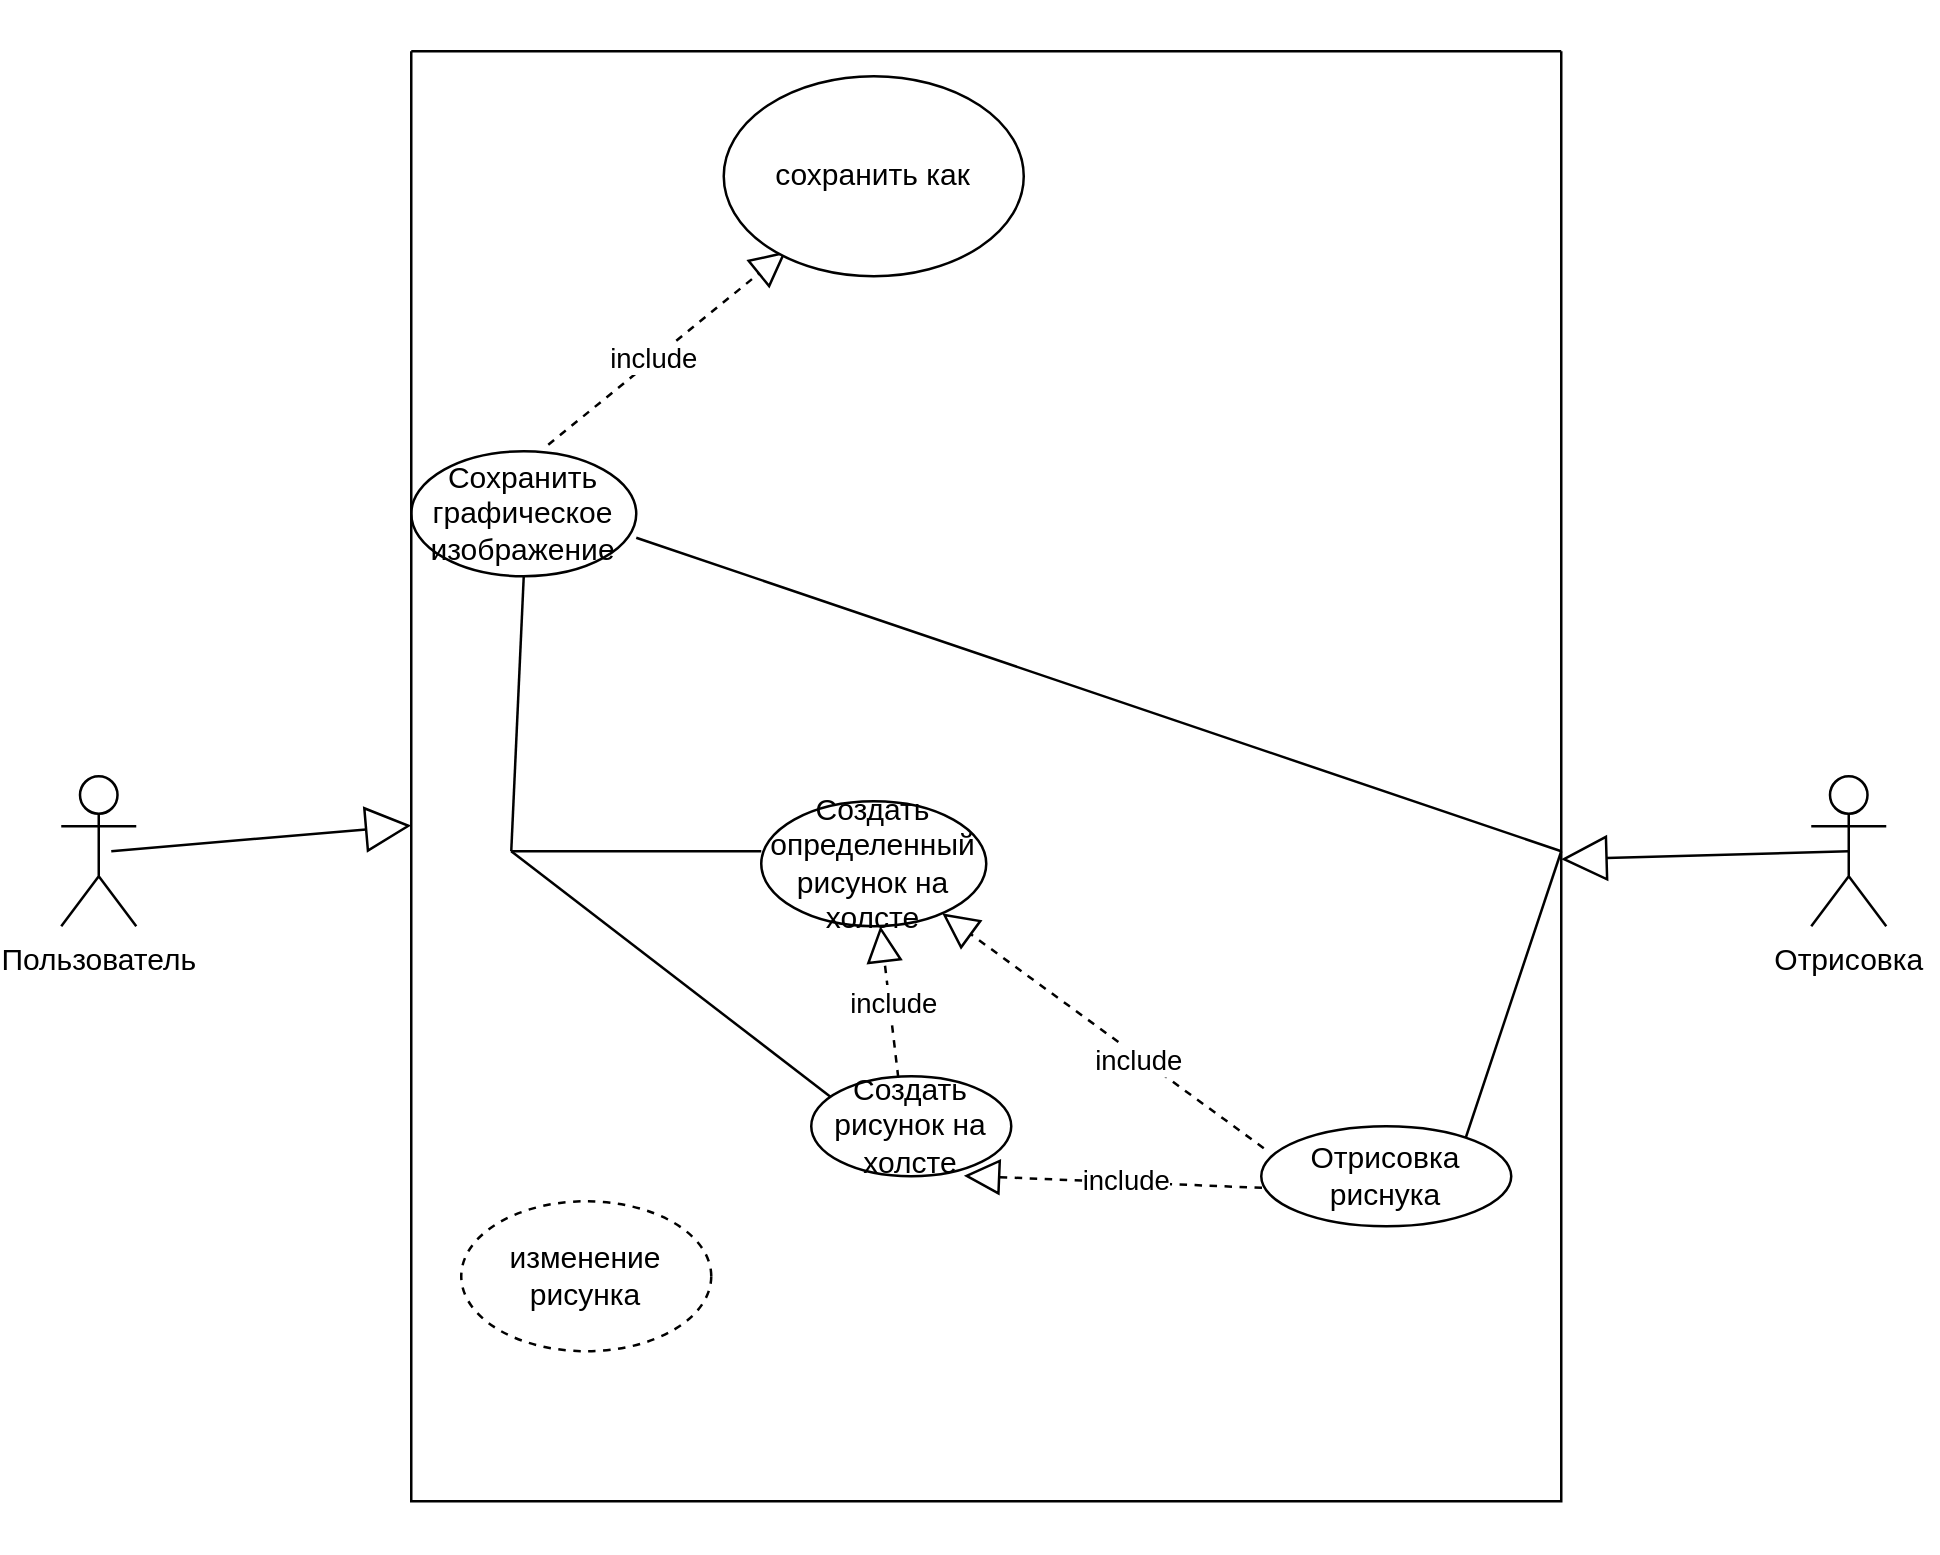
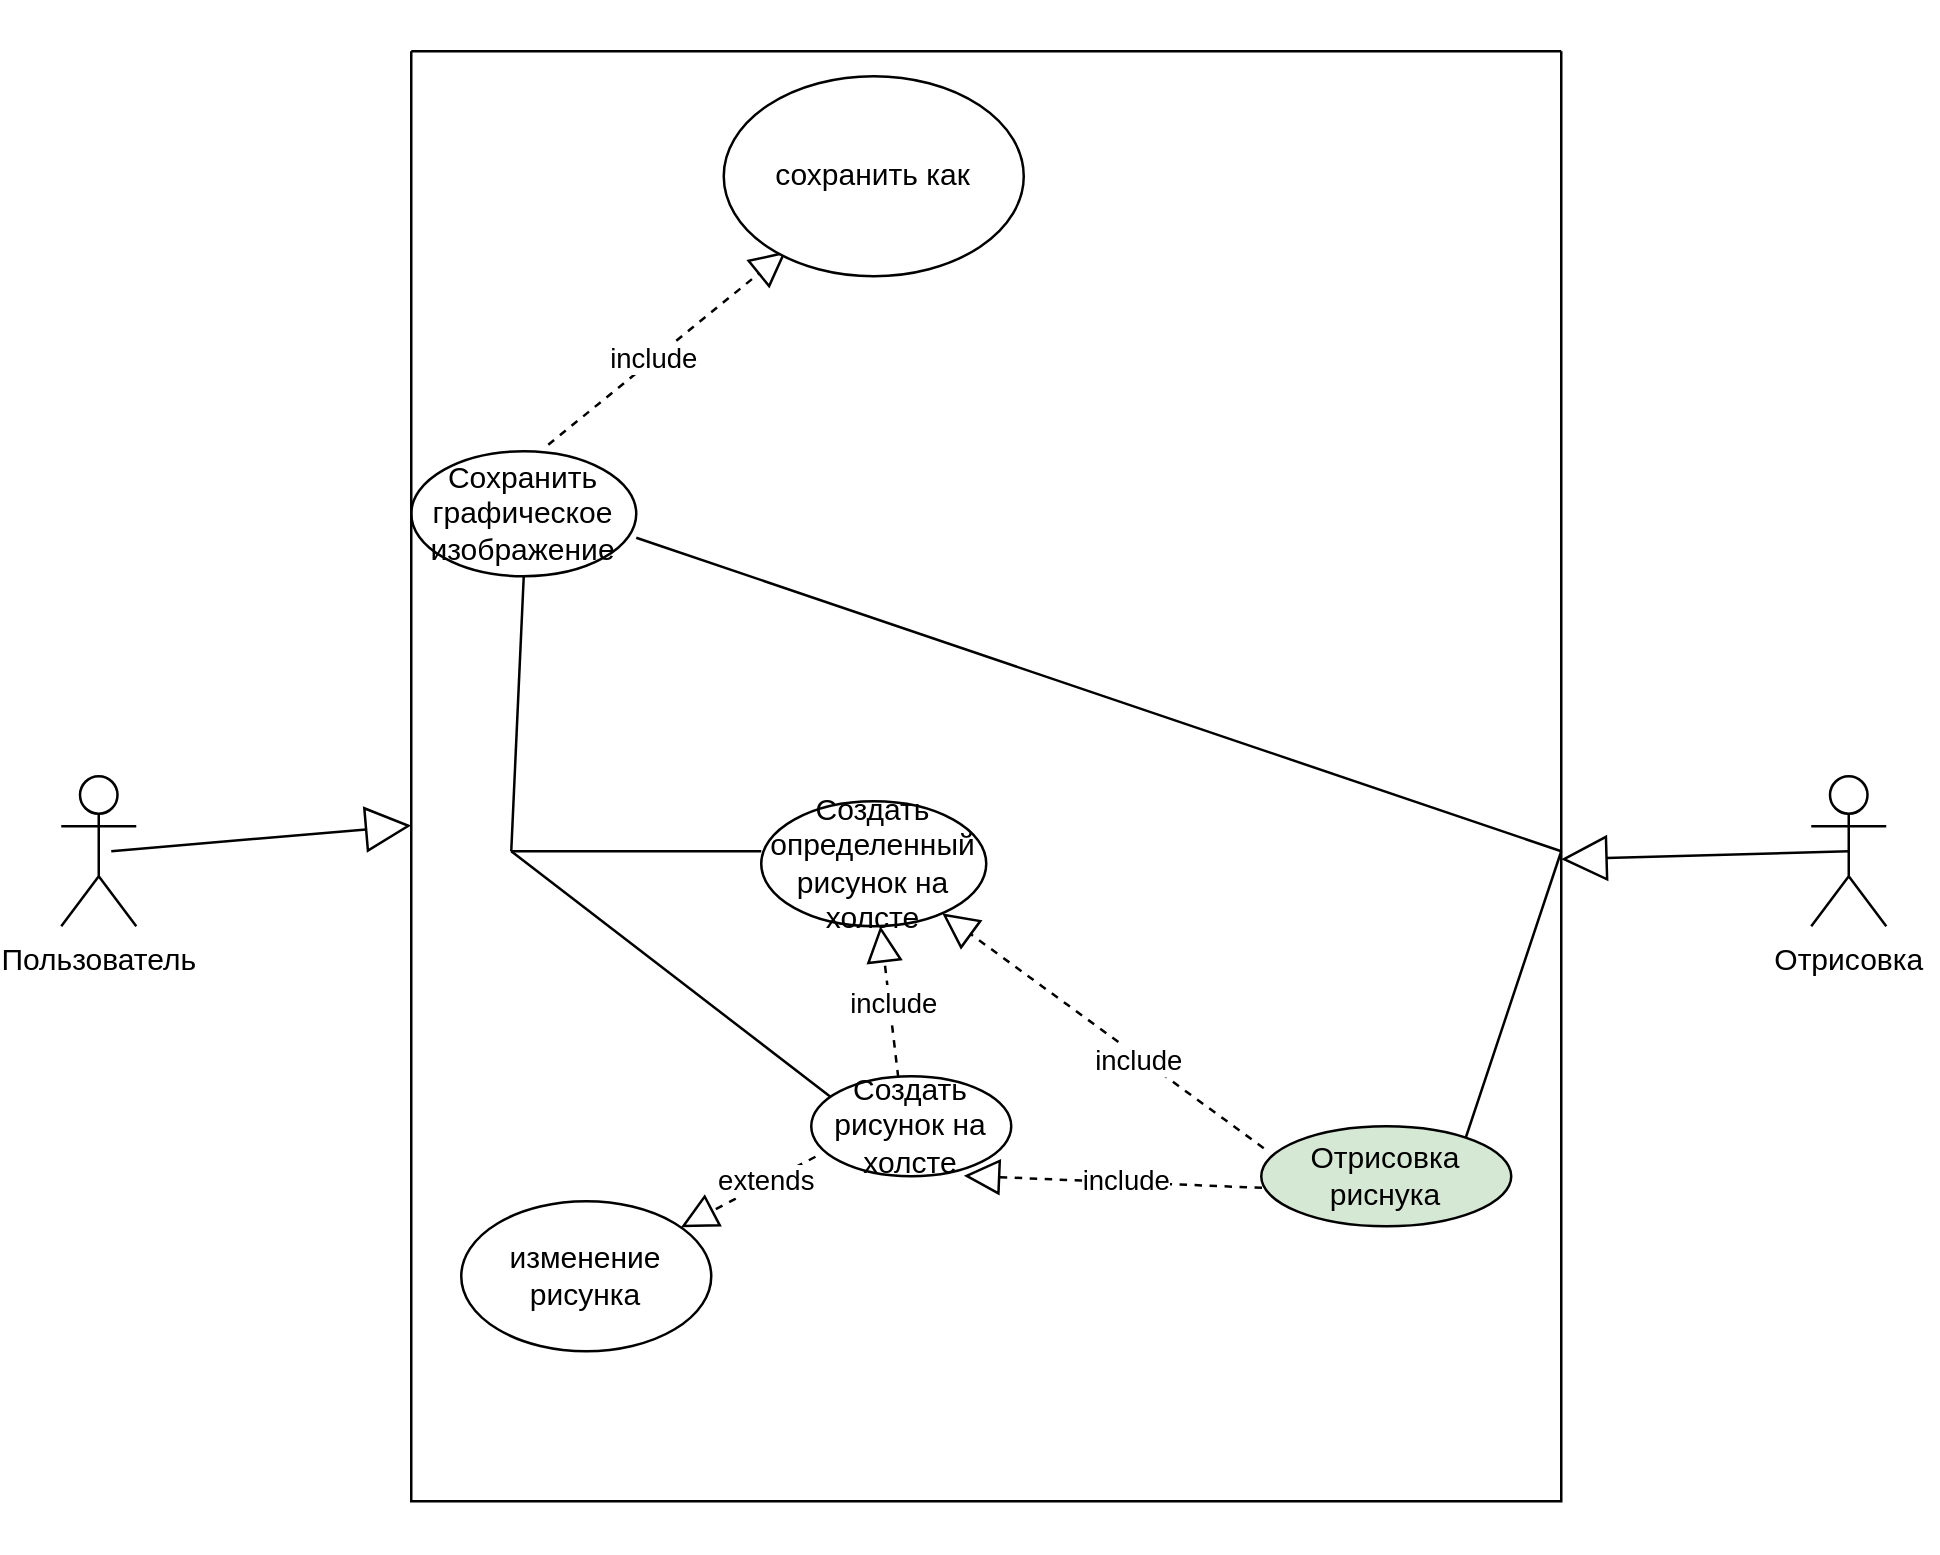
(1386, 1176) -> (1386, 1176)
none -> (767, 1182)
(586, 1276) -> (586, 1276)
